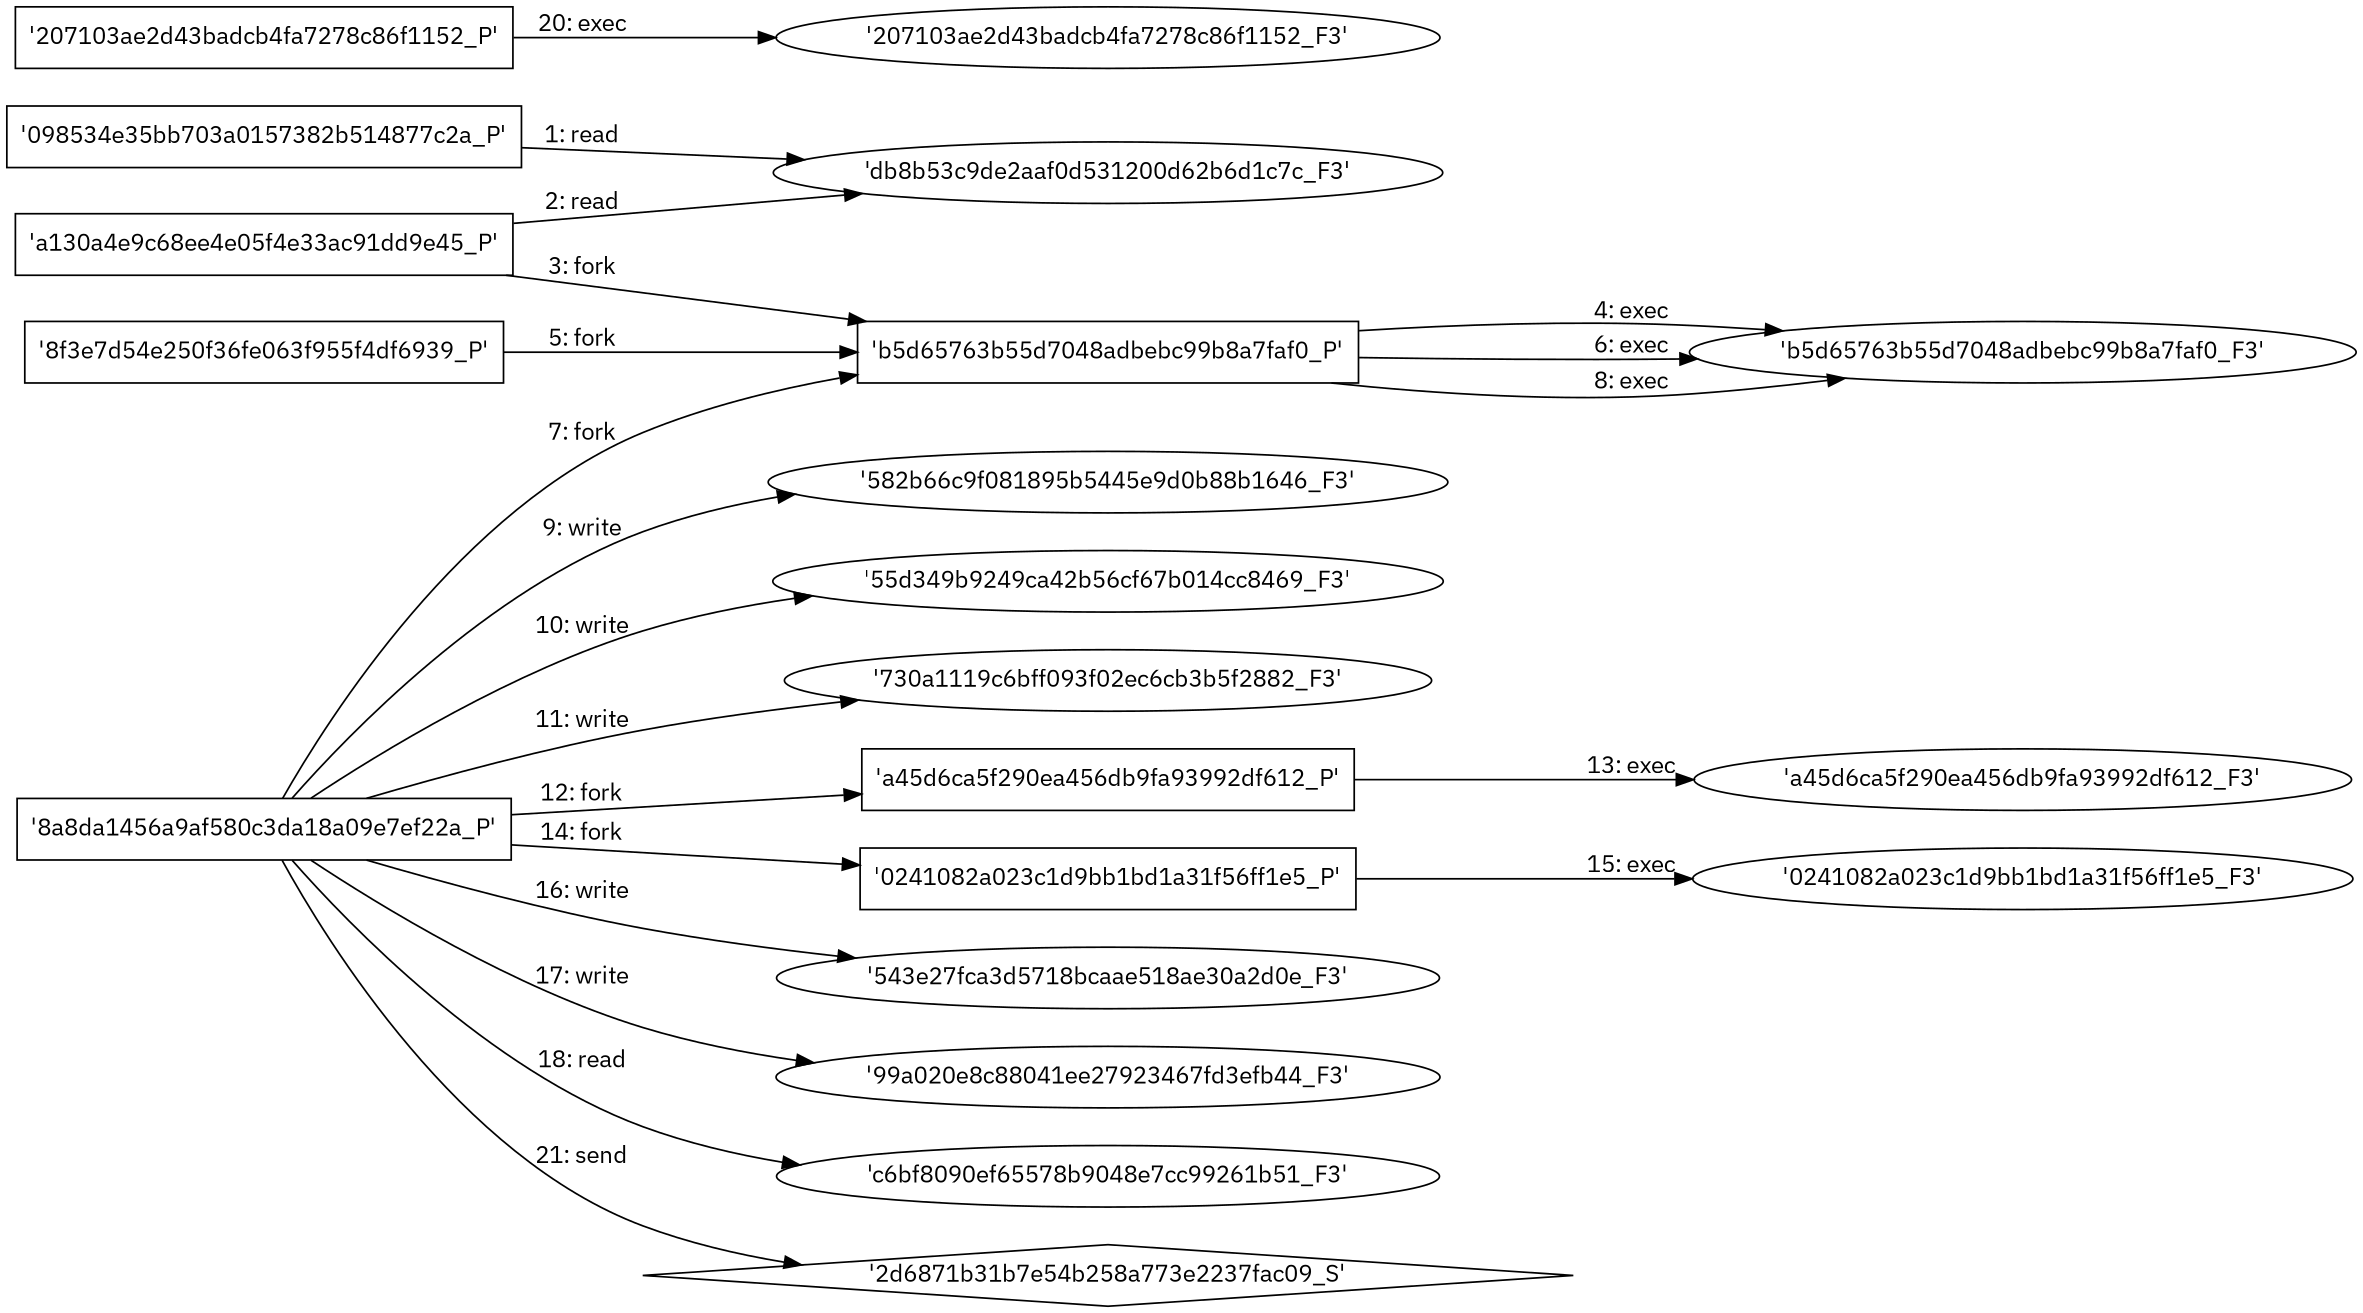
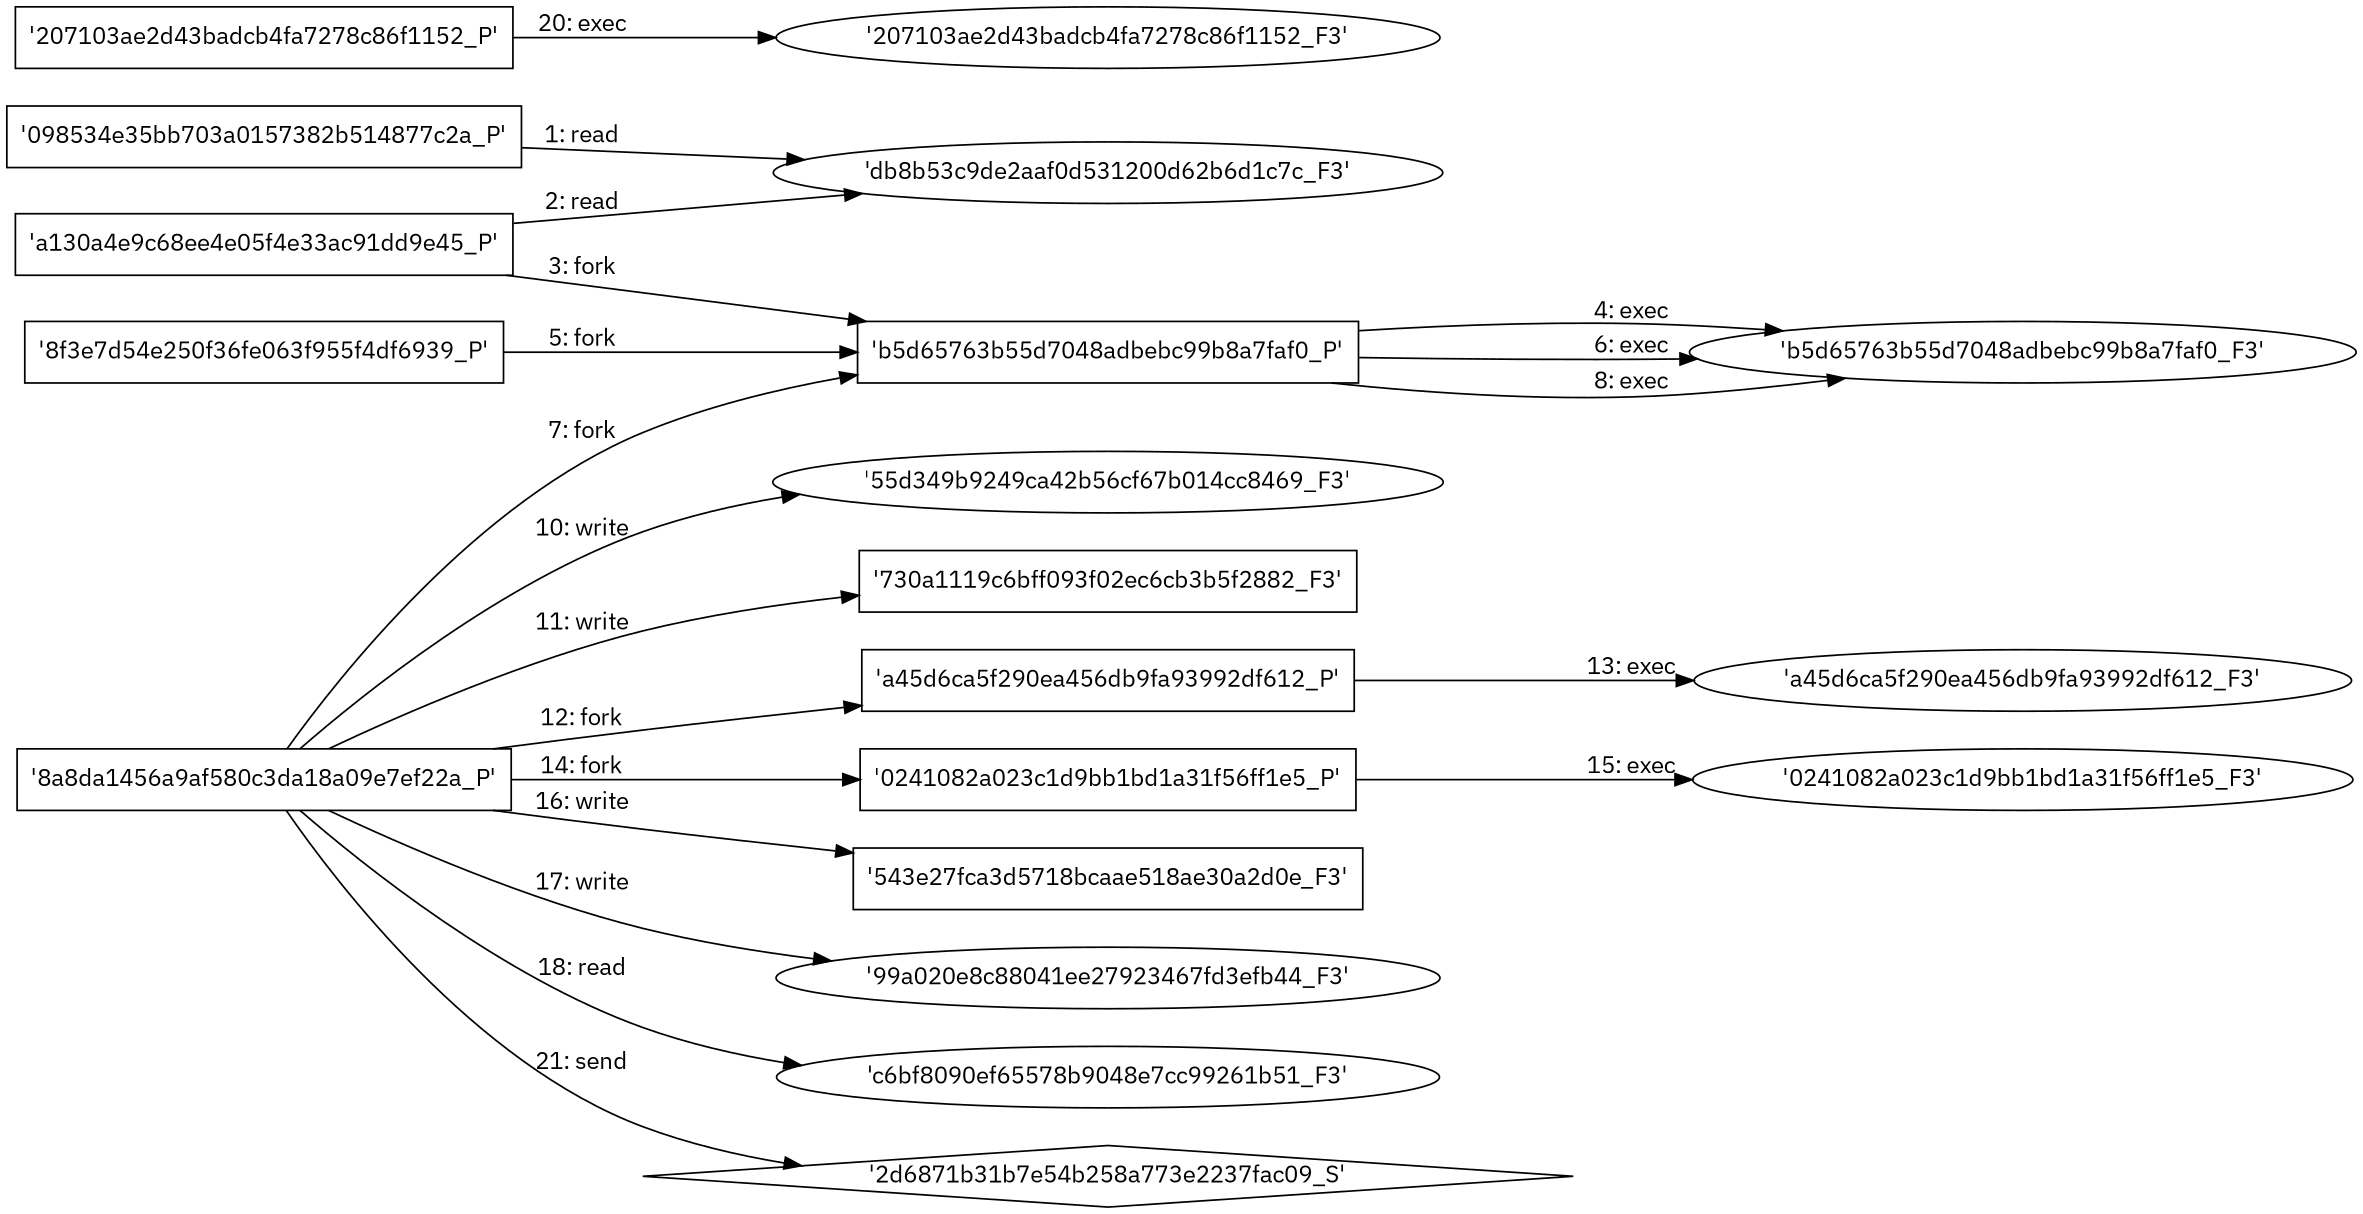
(1108, 482) -> none
(1108, 680) -> (1108, 581)
(1108, 978) -> (1108, 879)
